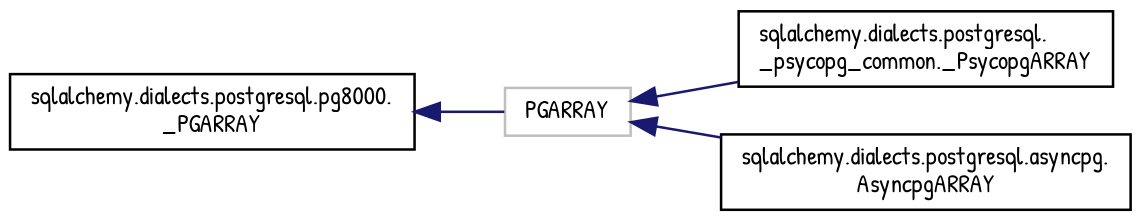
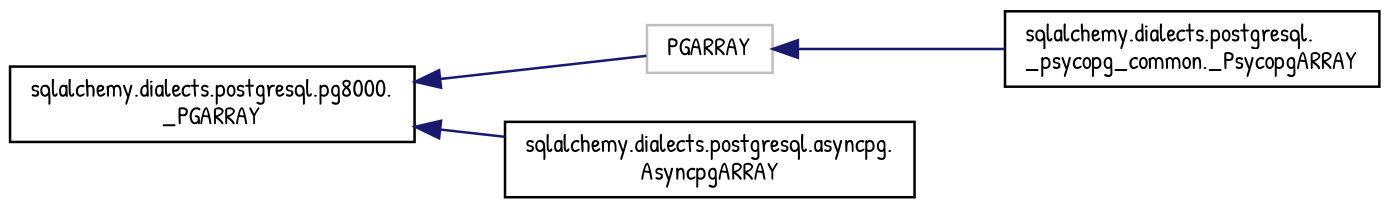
(688, 132) -> (473, 133)
